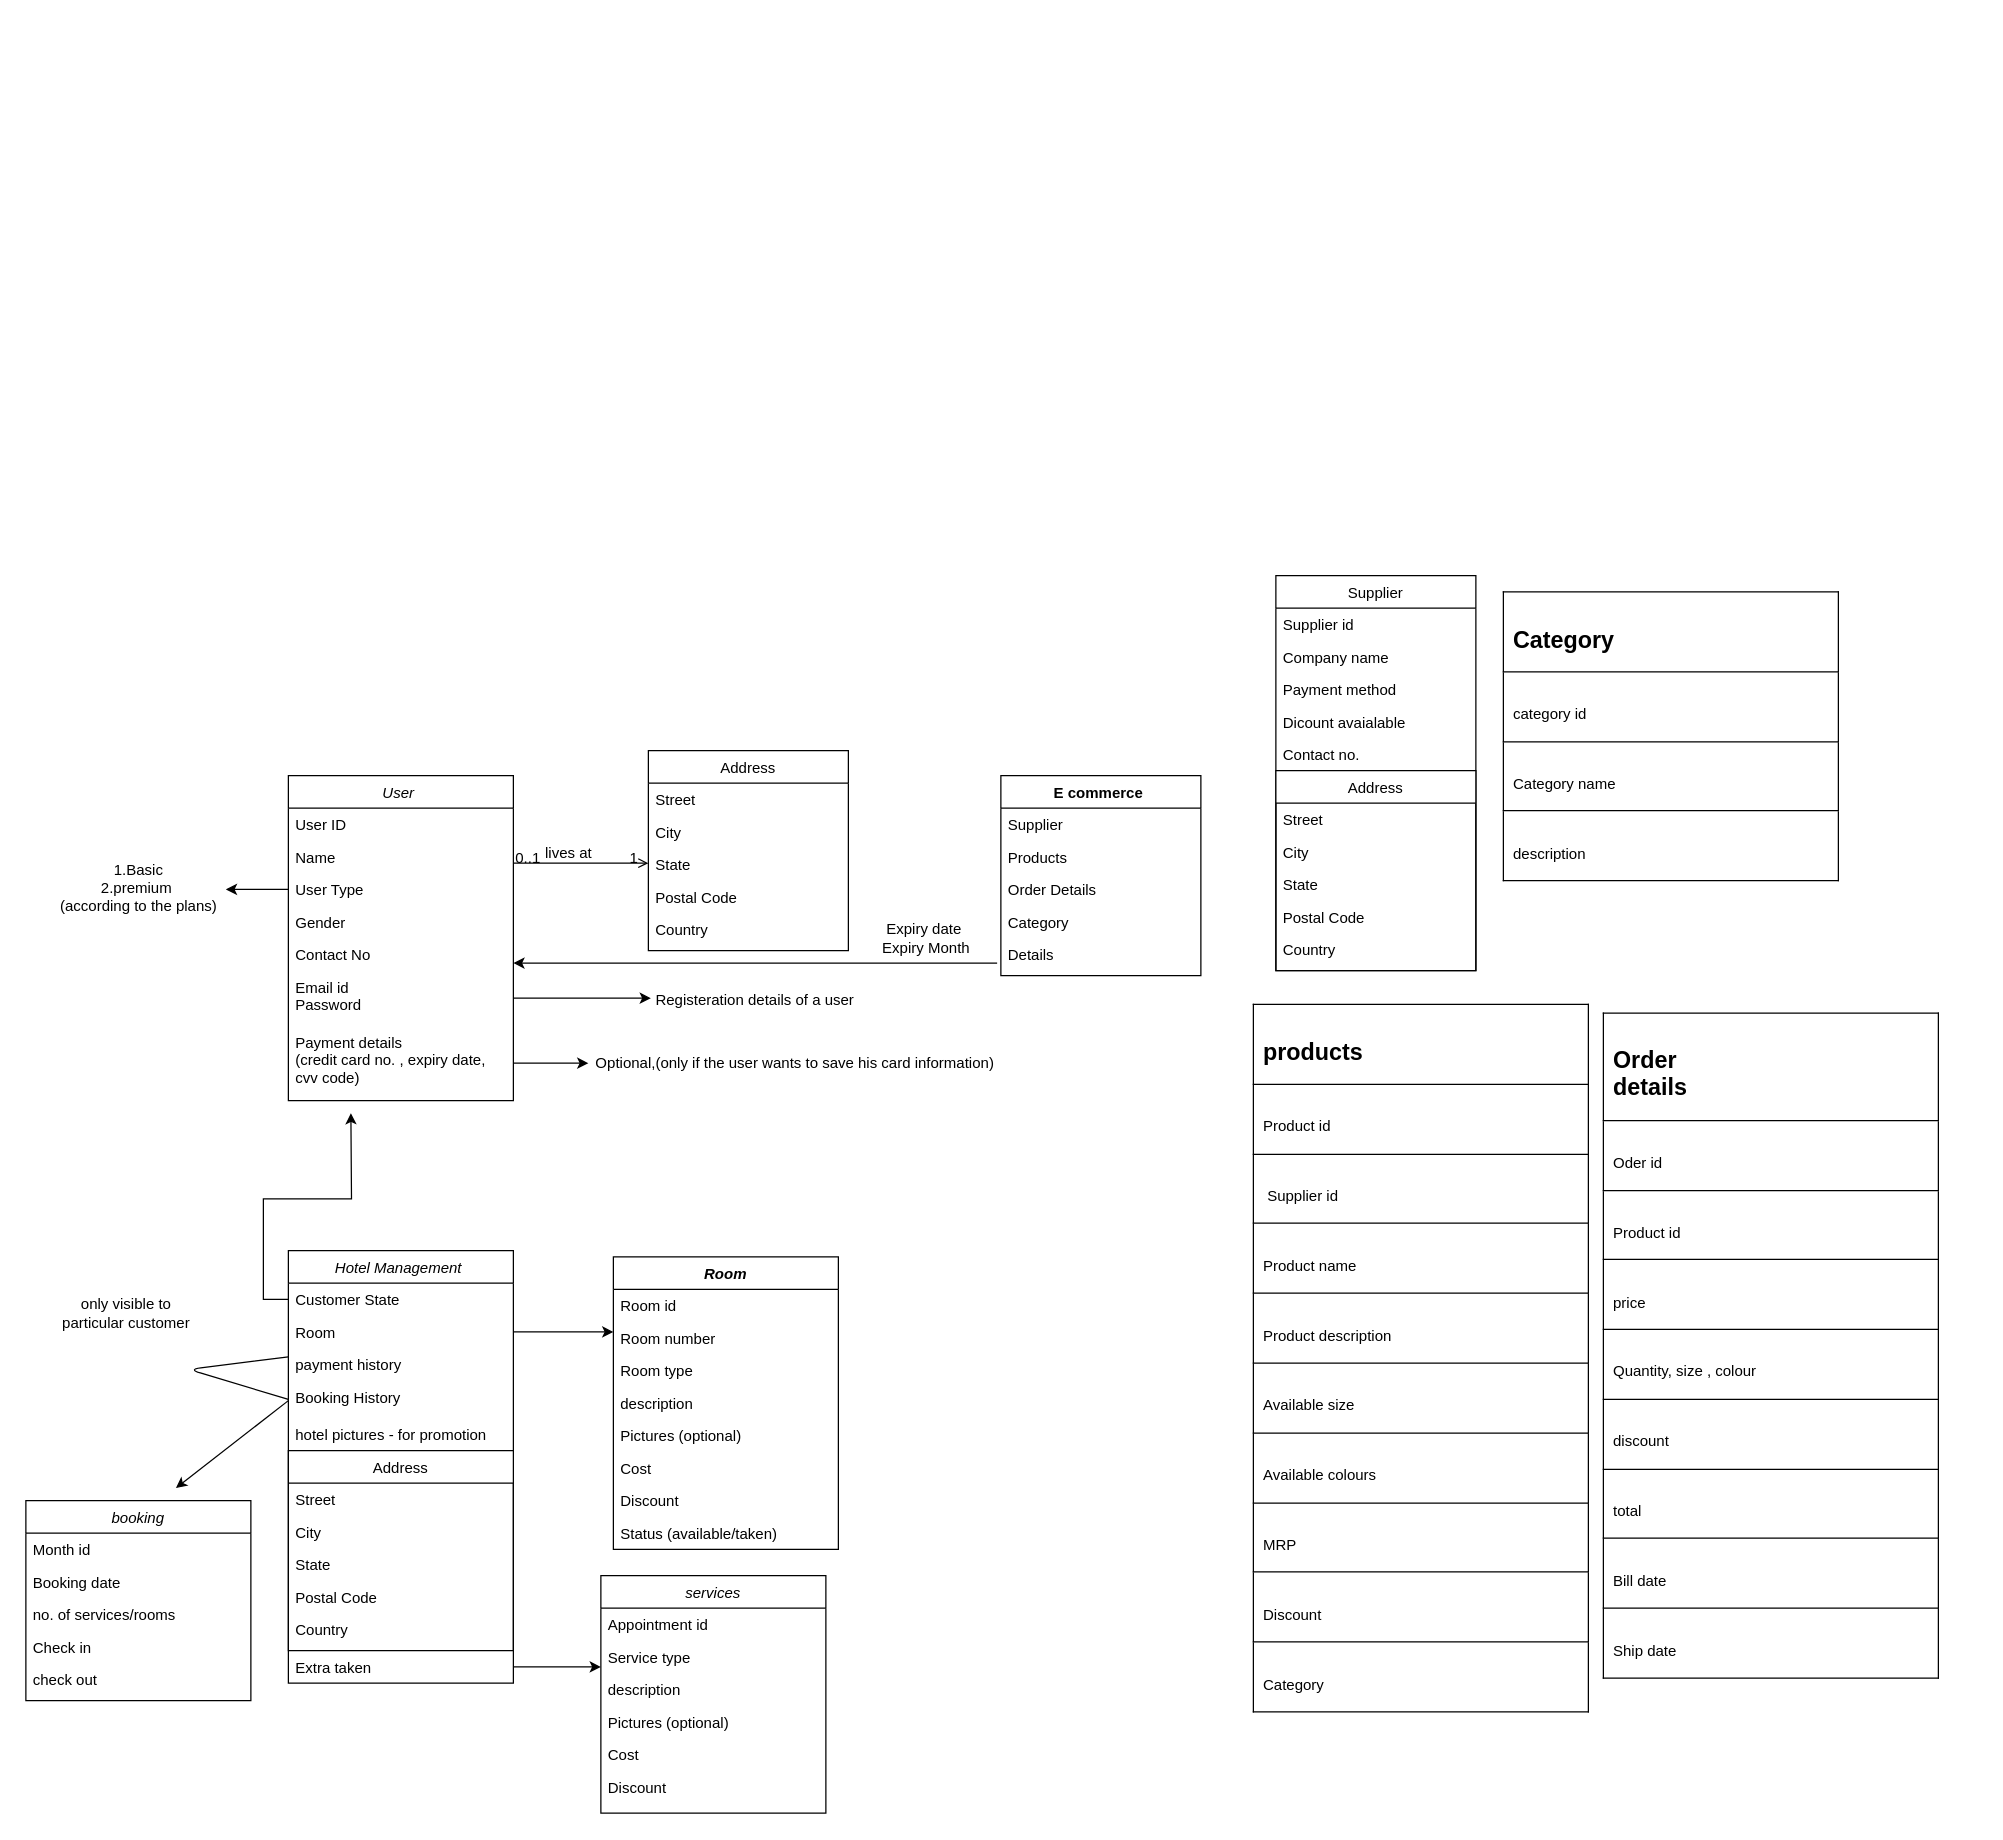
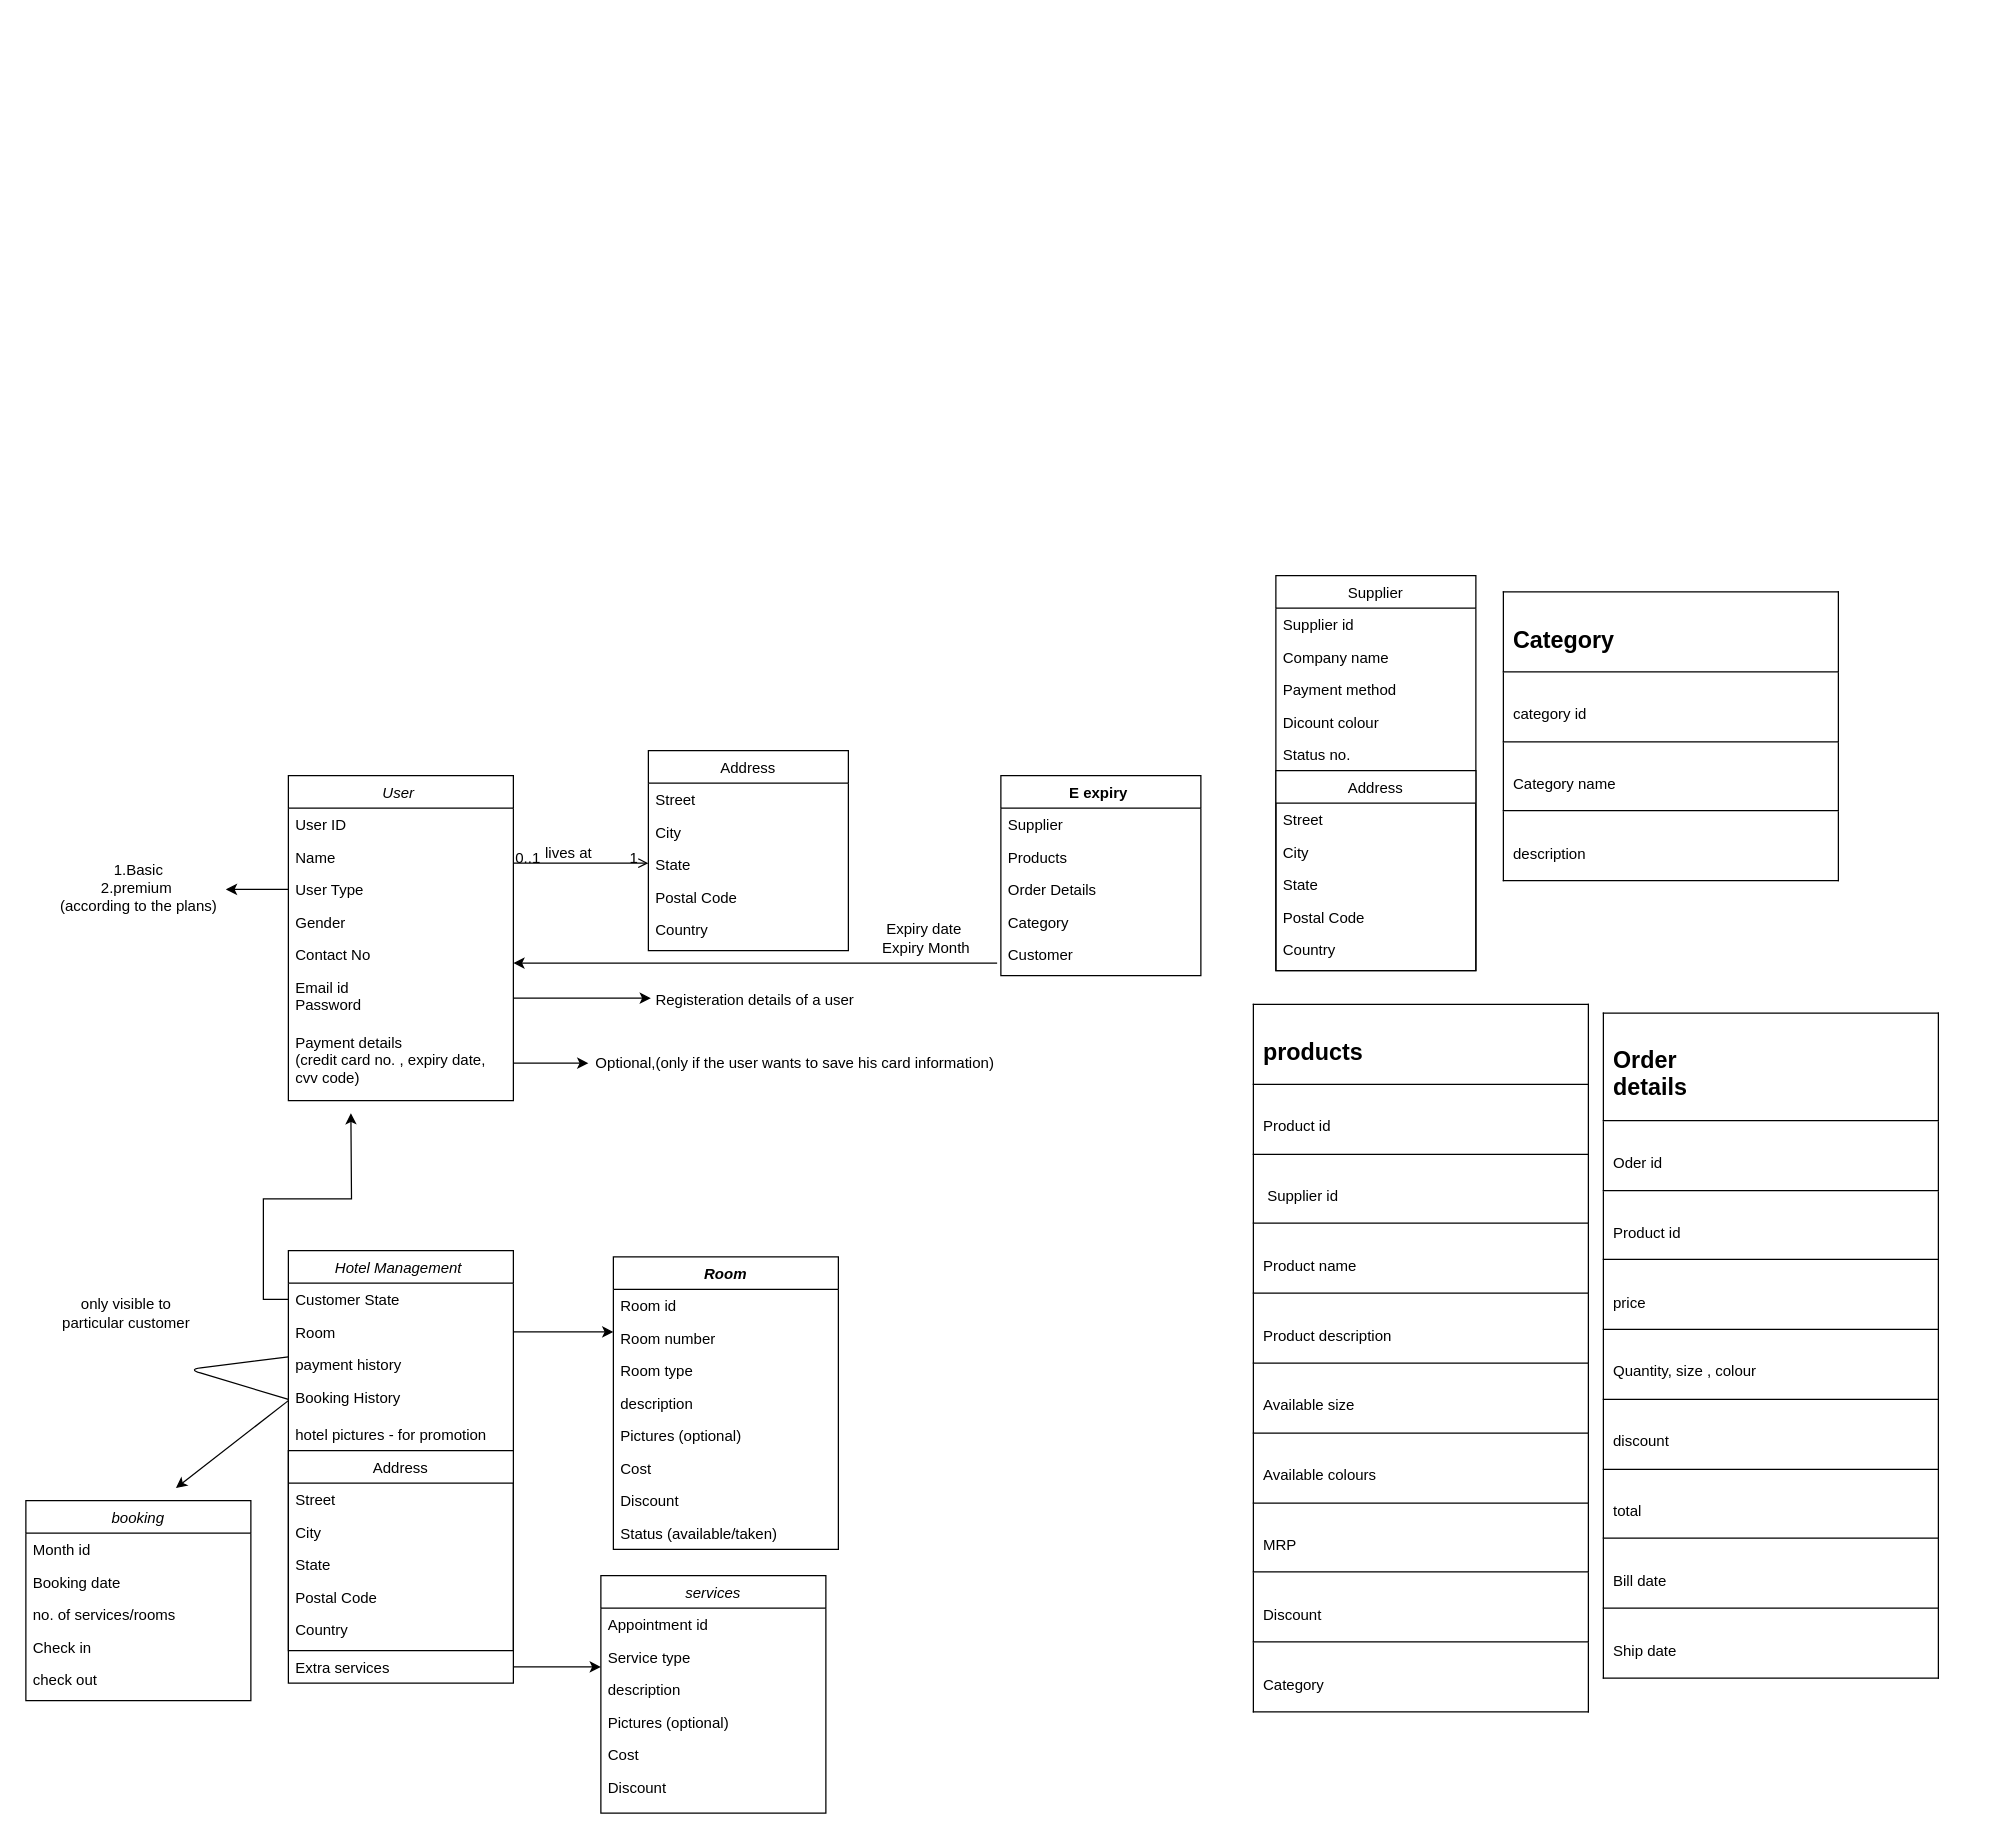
(1348, 723) -> (1335, 723)
(1325, 755) -> (1321, 755)
(1100, 793) -> (1100, 793)
(1033, 955) -> (1041, 955)
(339, 1668) -> (350, 1668)
